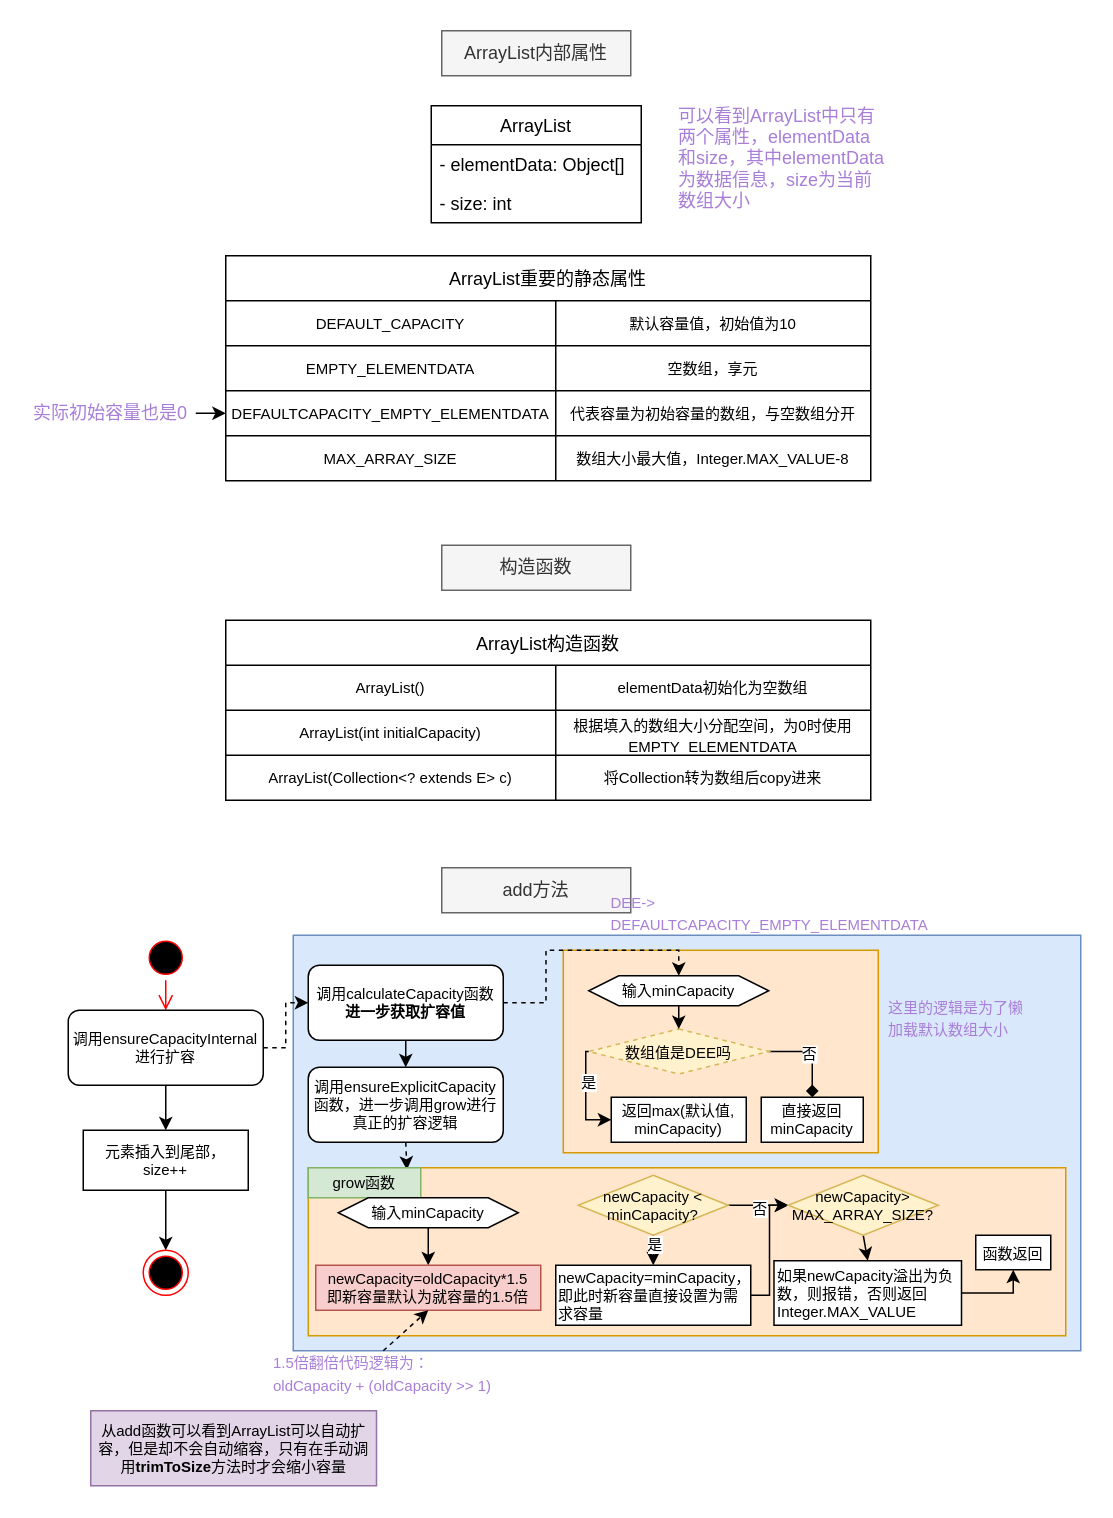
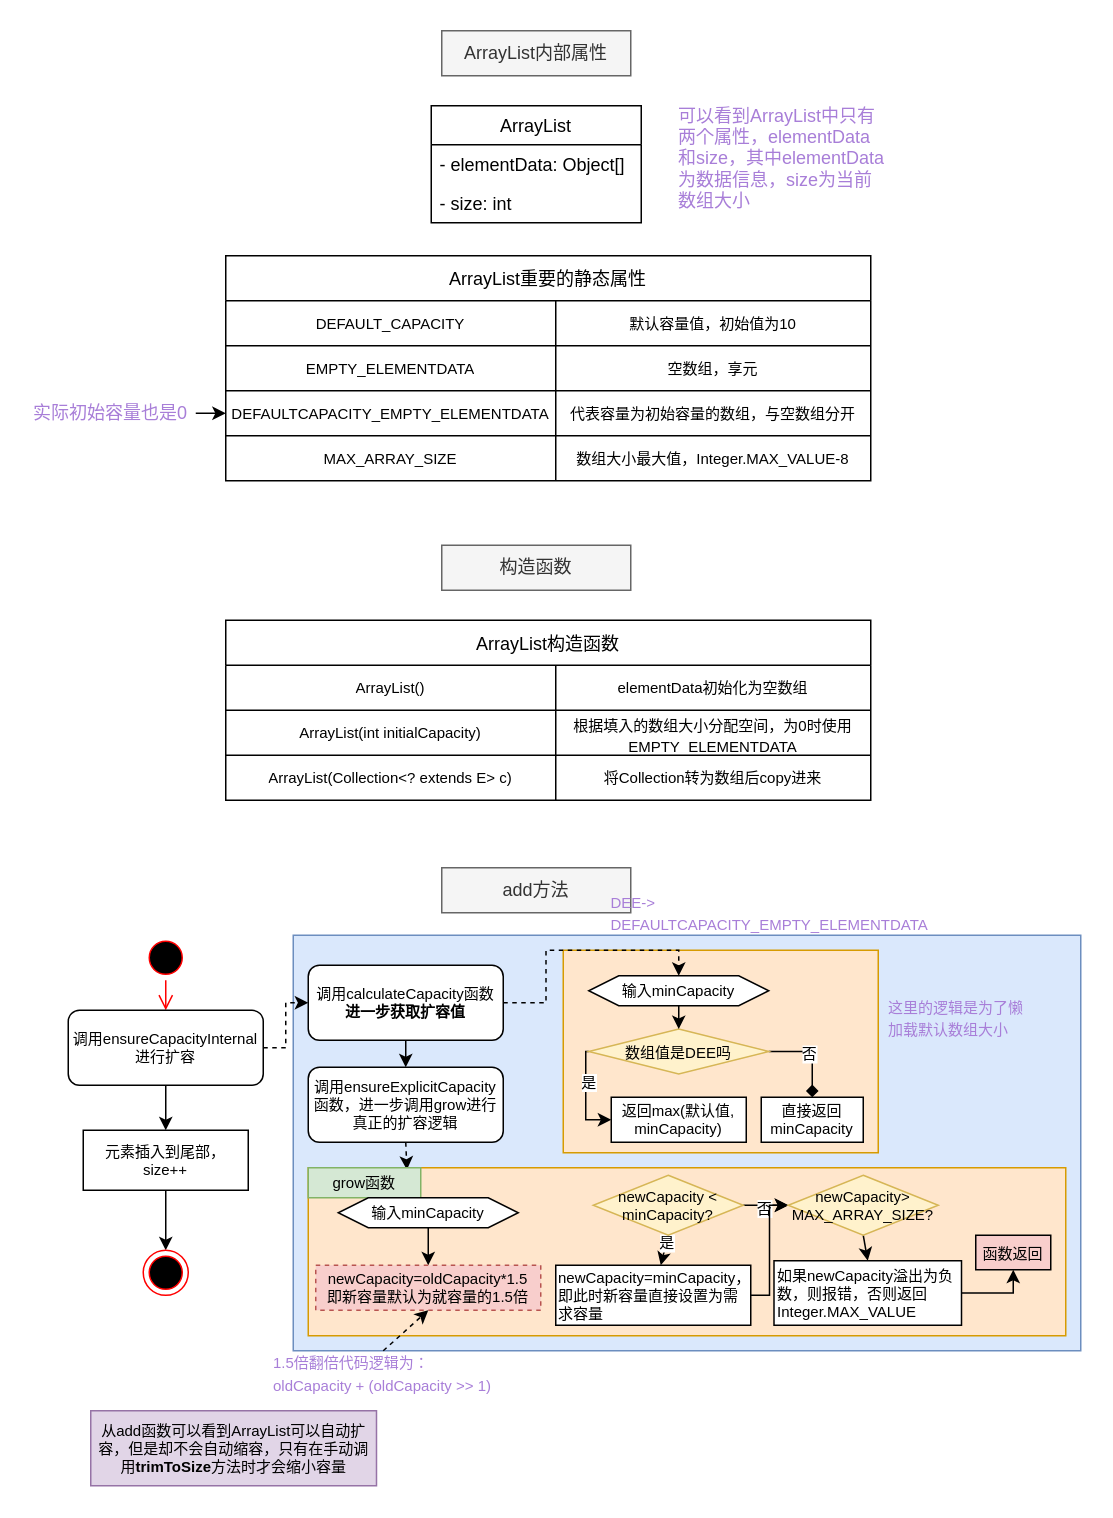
(679, 1052) -> (679, 1052)
(653, 1205) -> (668, 1205)
(1013, 1253) -> (1013, 1253)
(428, 1288) -> (428, 1288)
